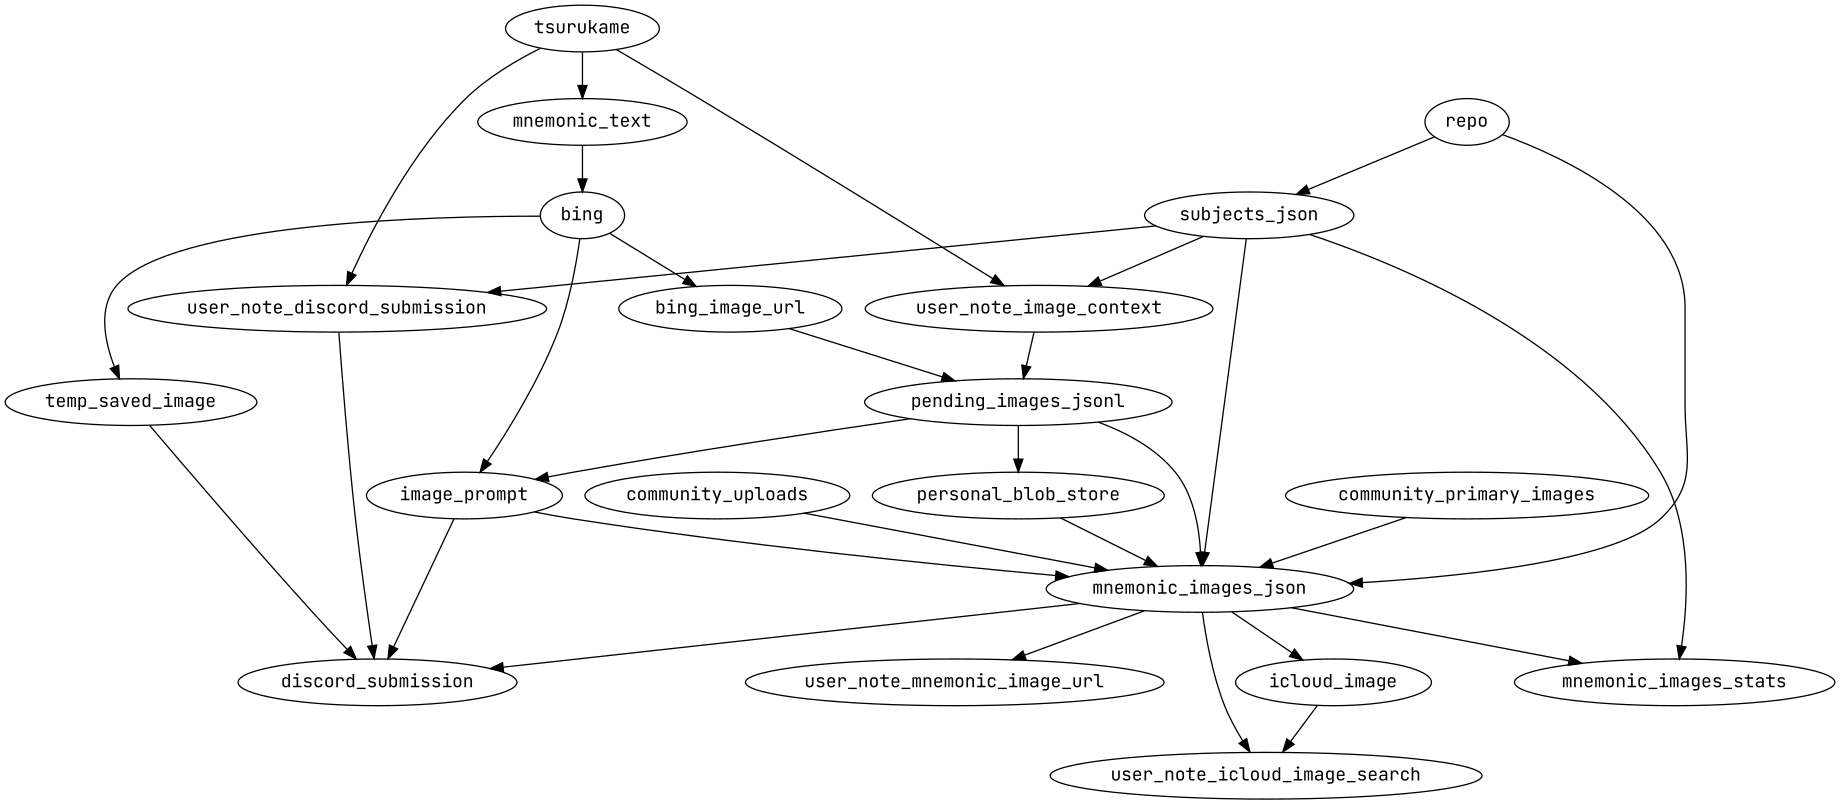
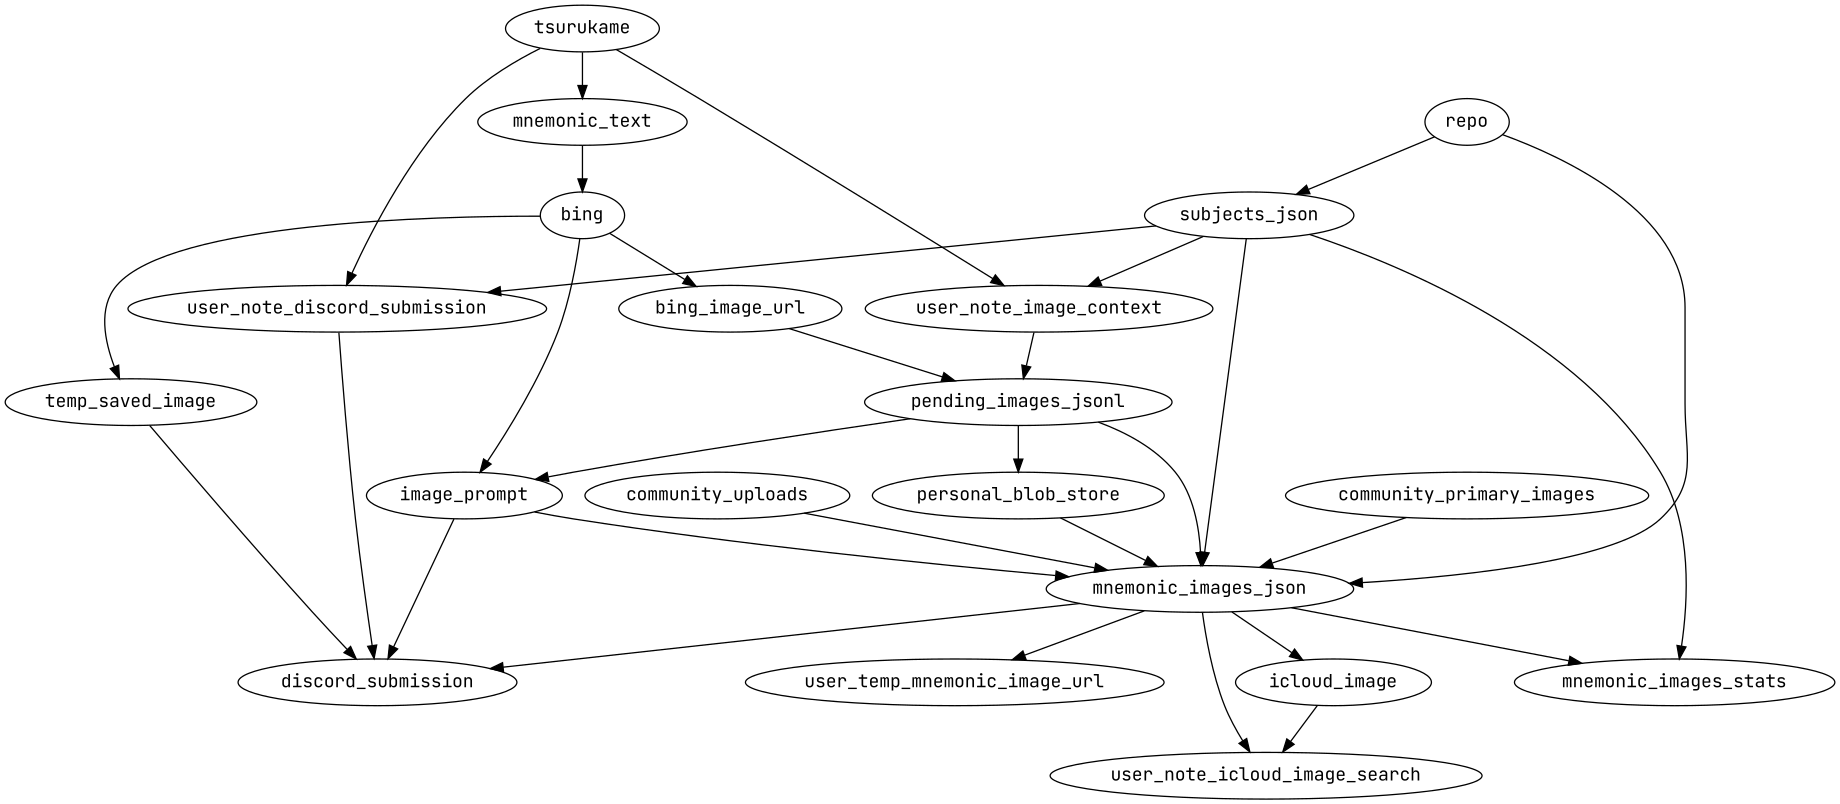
(955, 682) -> (955, 682)
